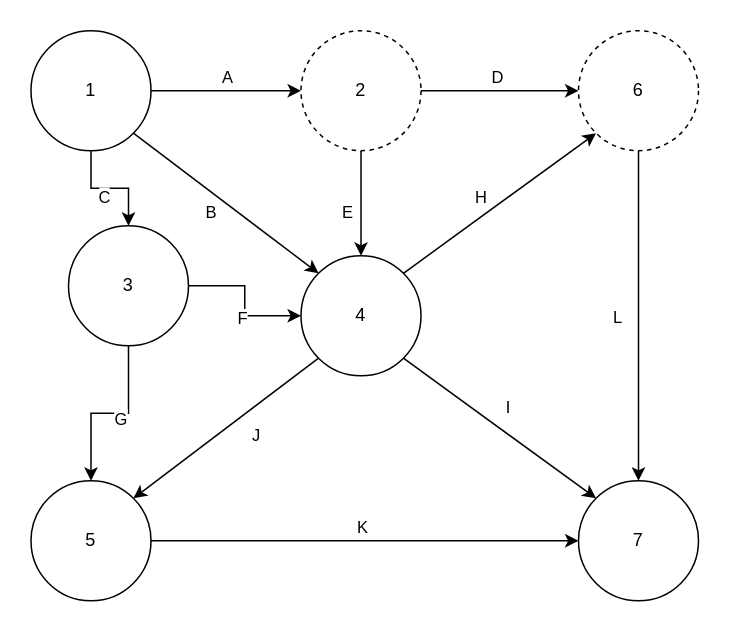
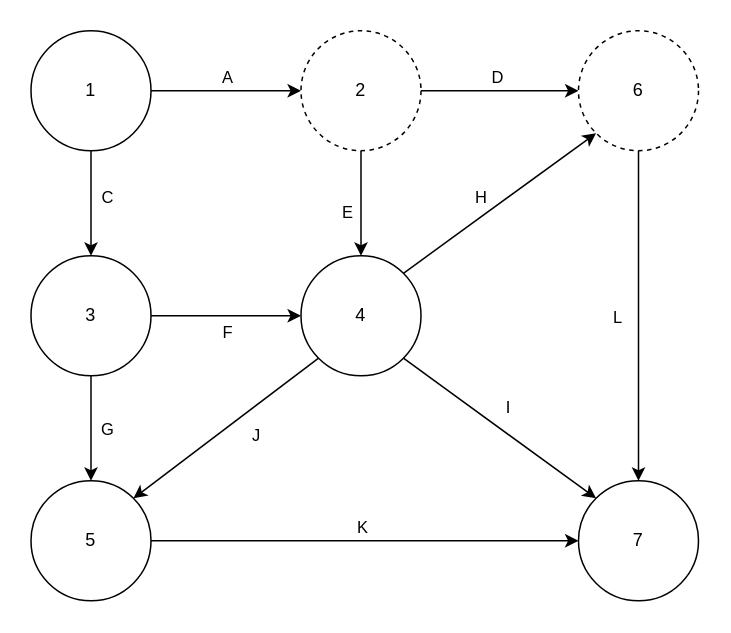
(222, 200) -> none
(128, 286) -> (91, 316)
